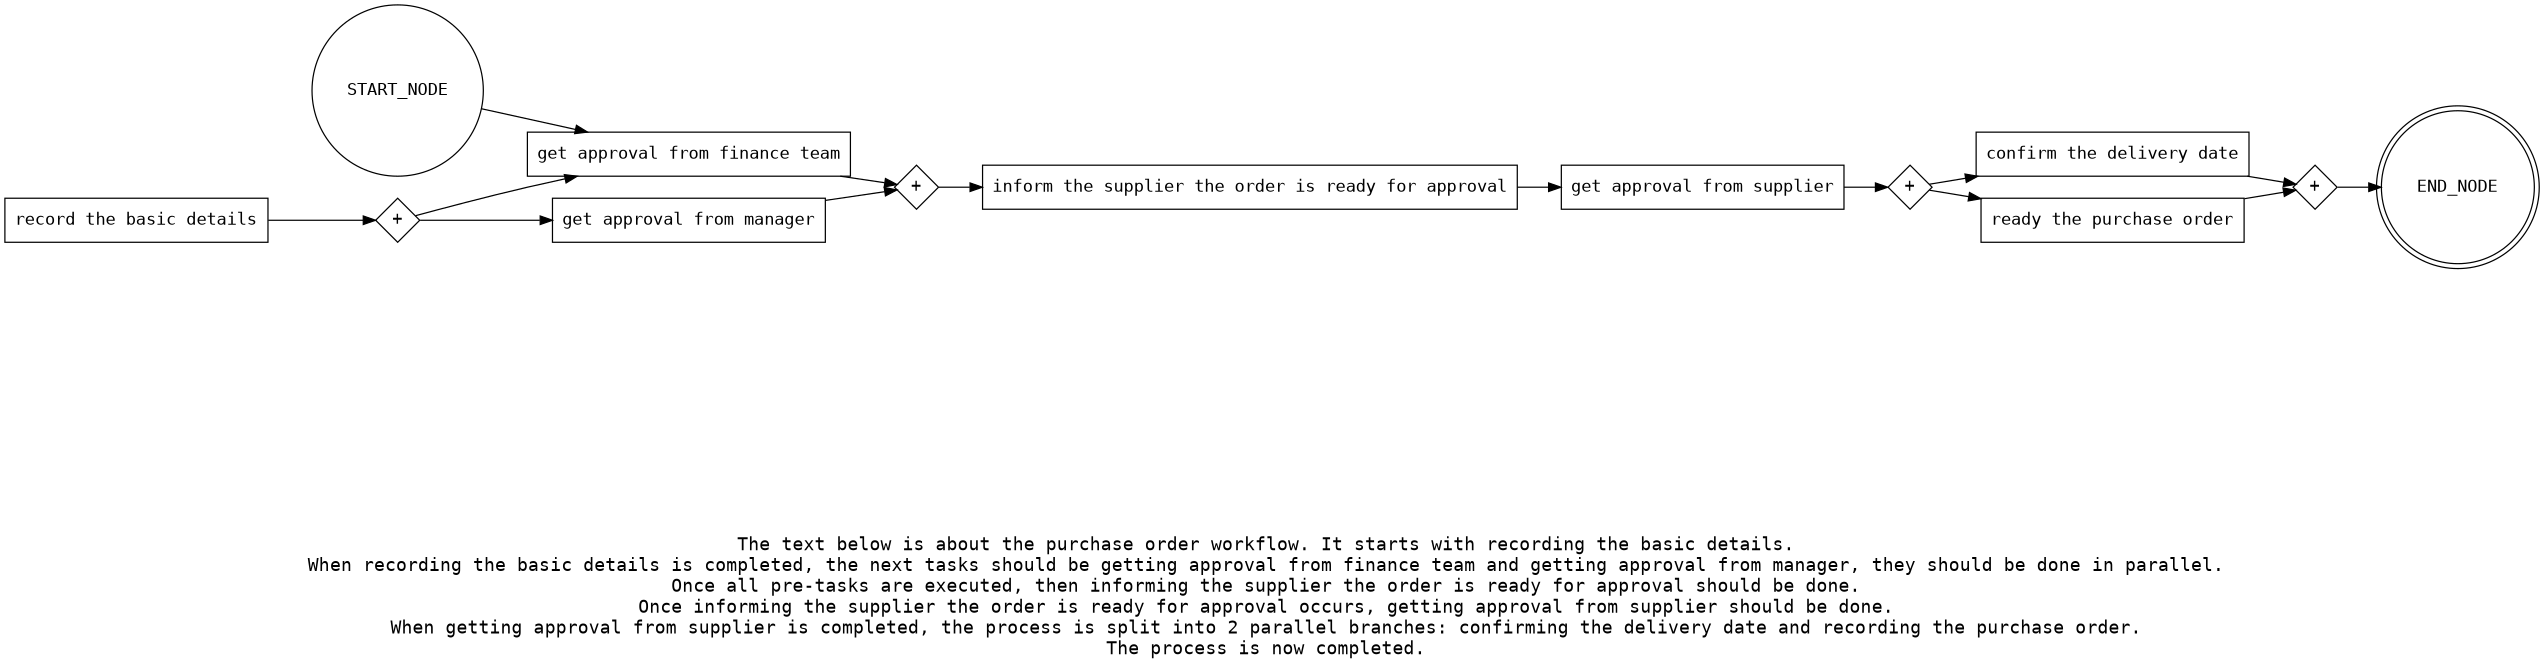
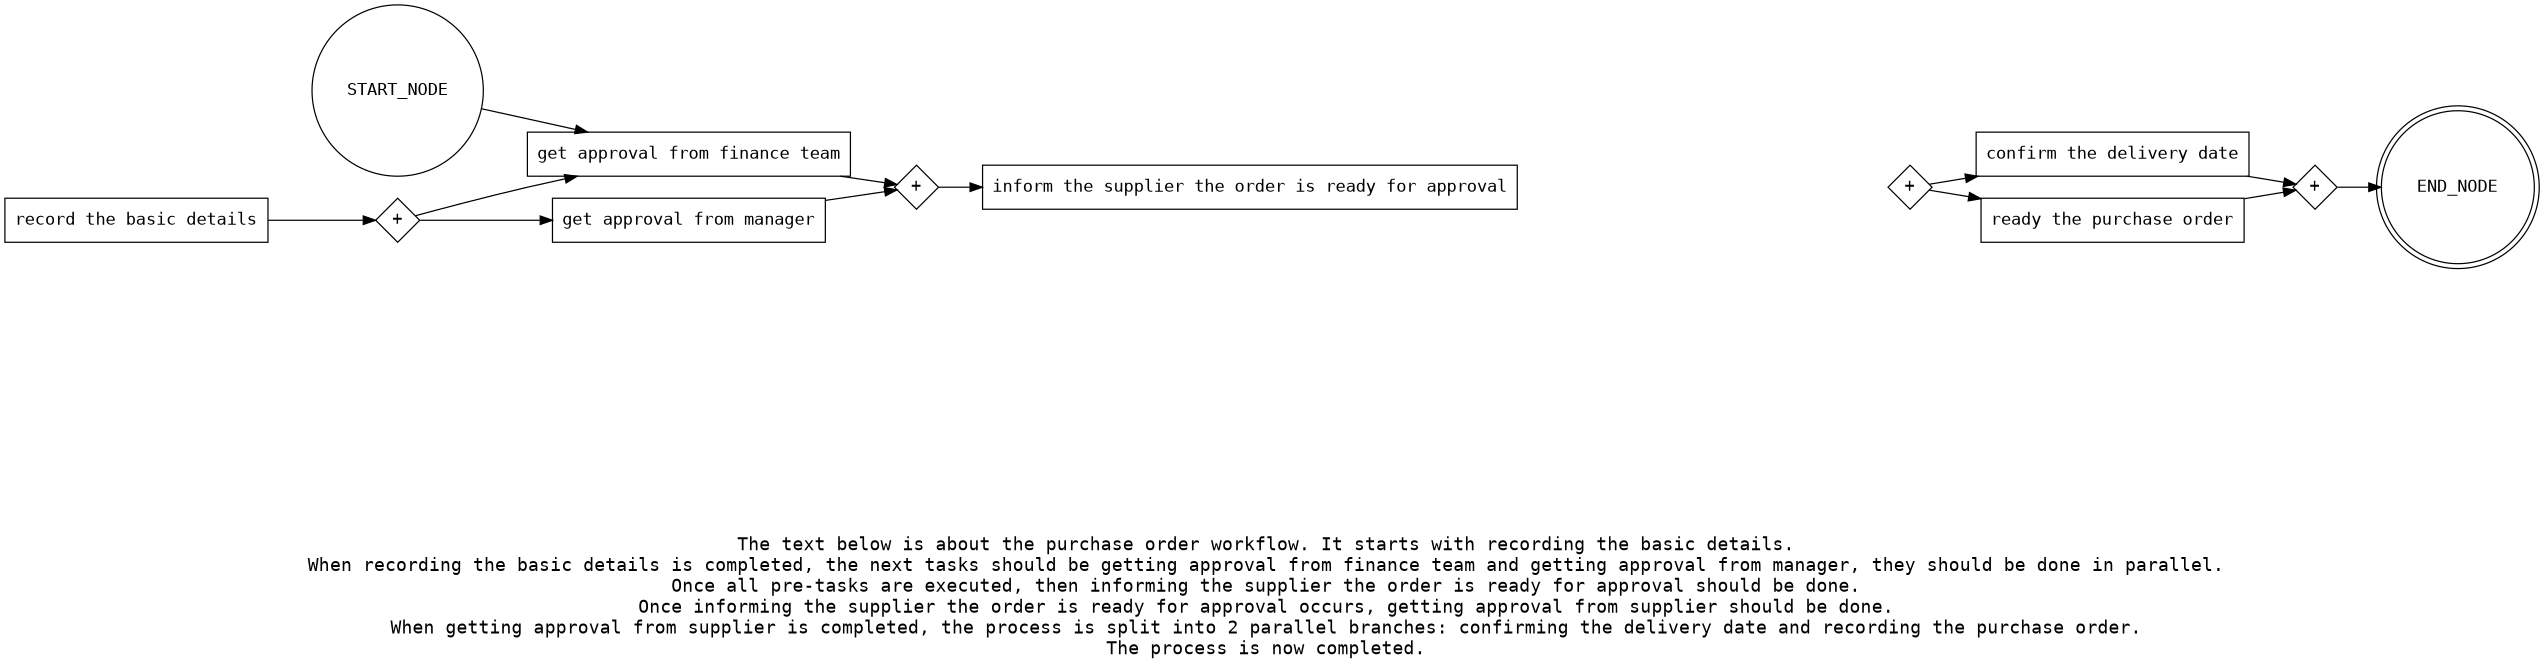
(1703, 187) -> none
